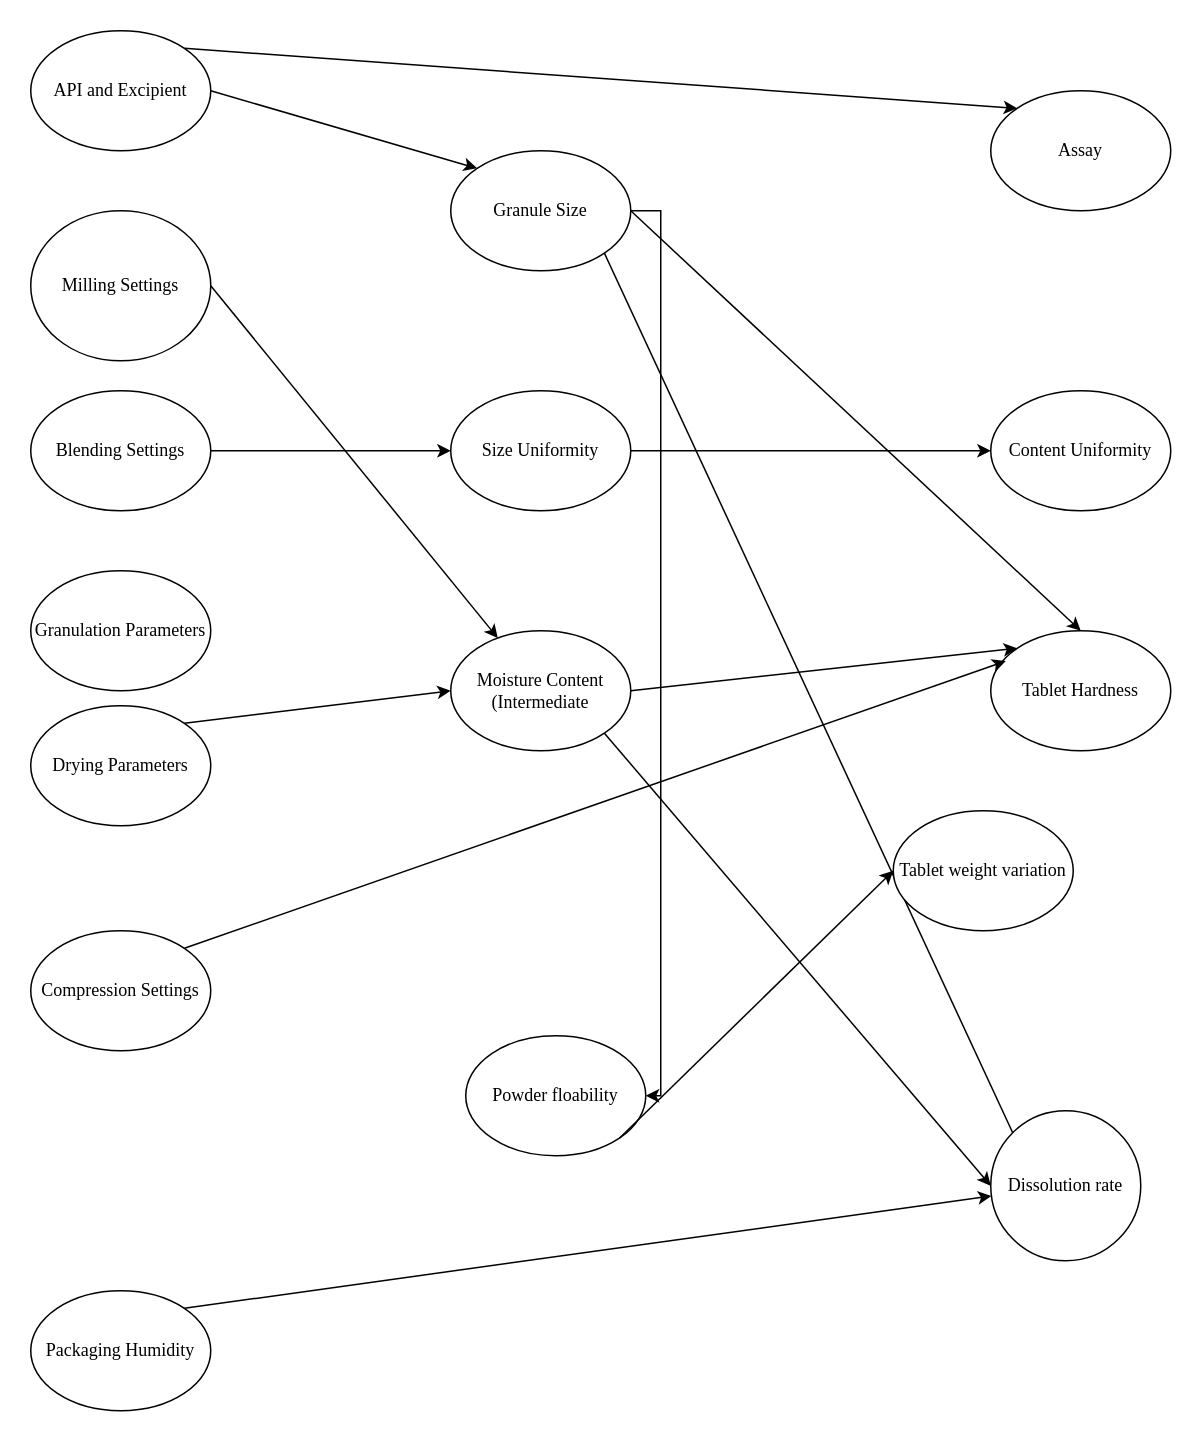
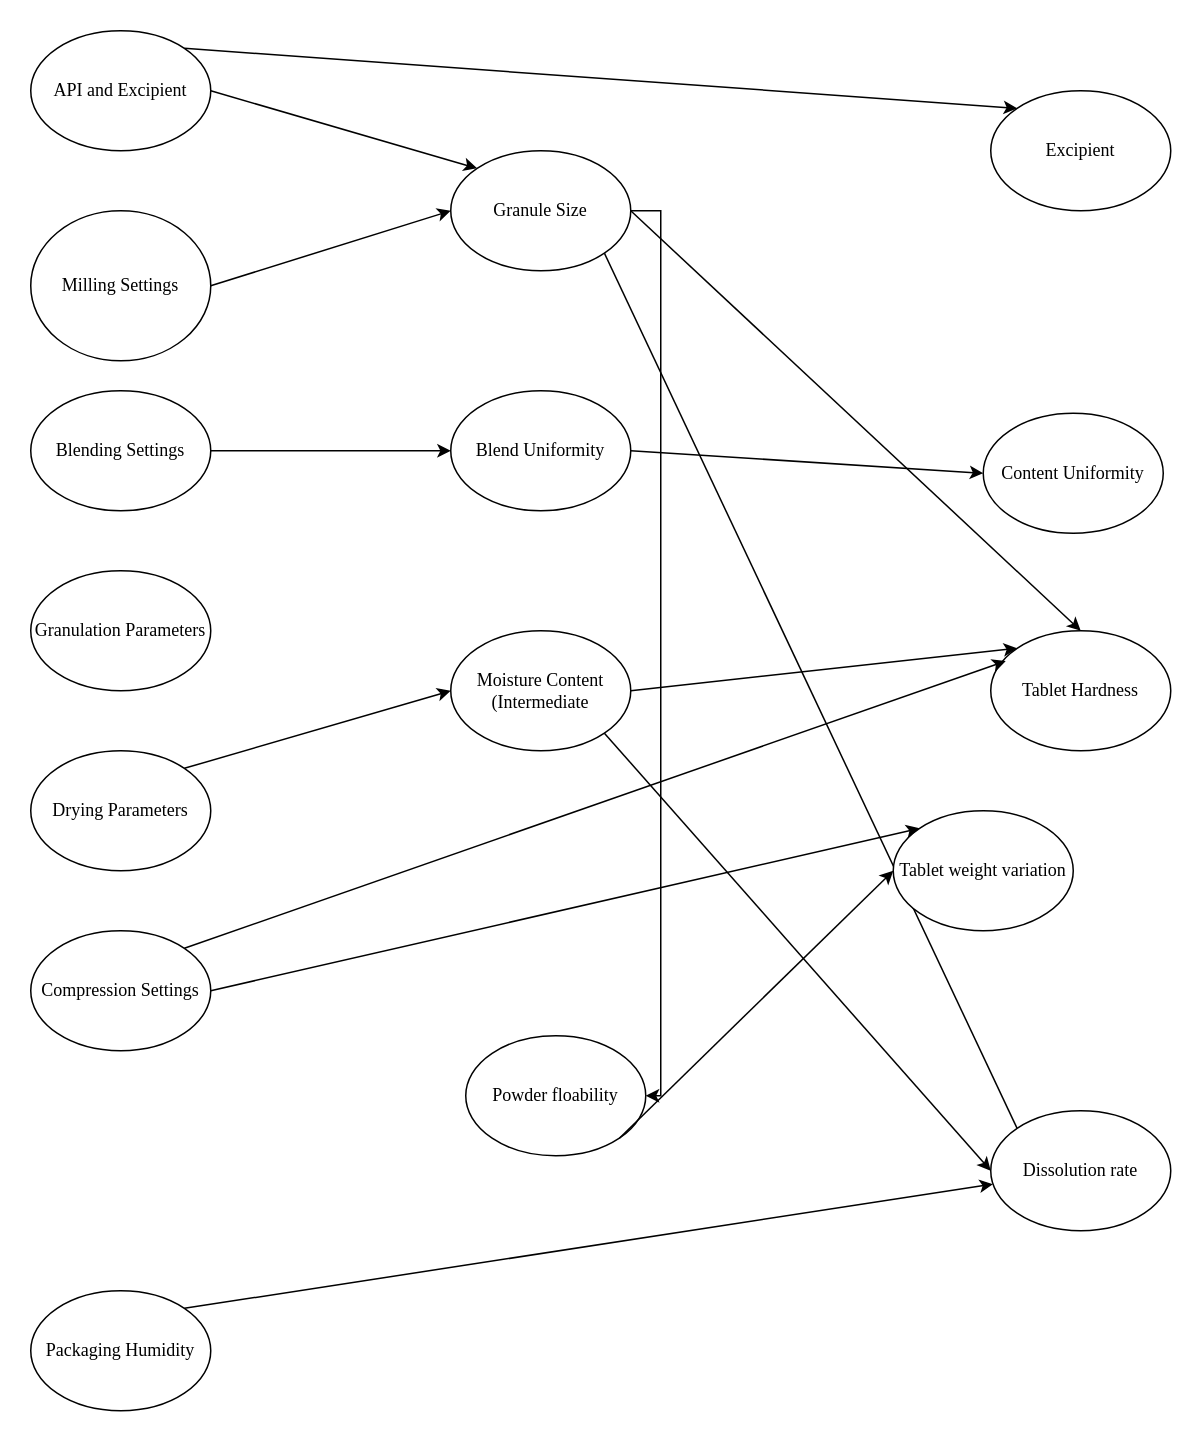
(1081, 151) -> (1081, 151)
(541, 451) -> (541, 451)
(1081, 451) -> (1073, 473)
(351, 458) -> (326, 250)
(121, 766) -> (121, 811)
none -> (466, 932)
(1066, 1186) -> (1081, 1171)
